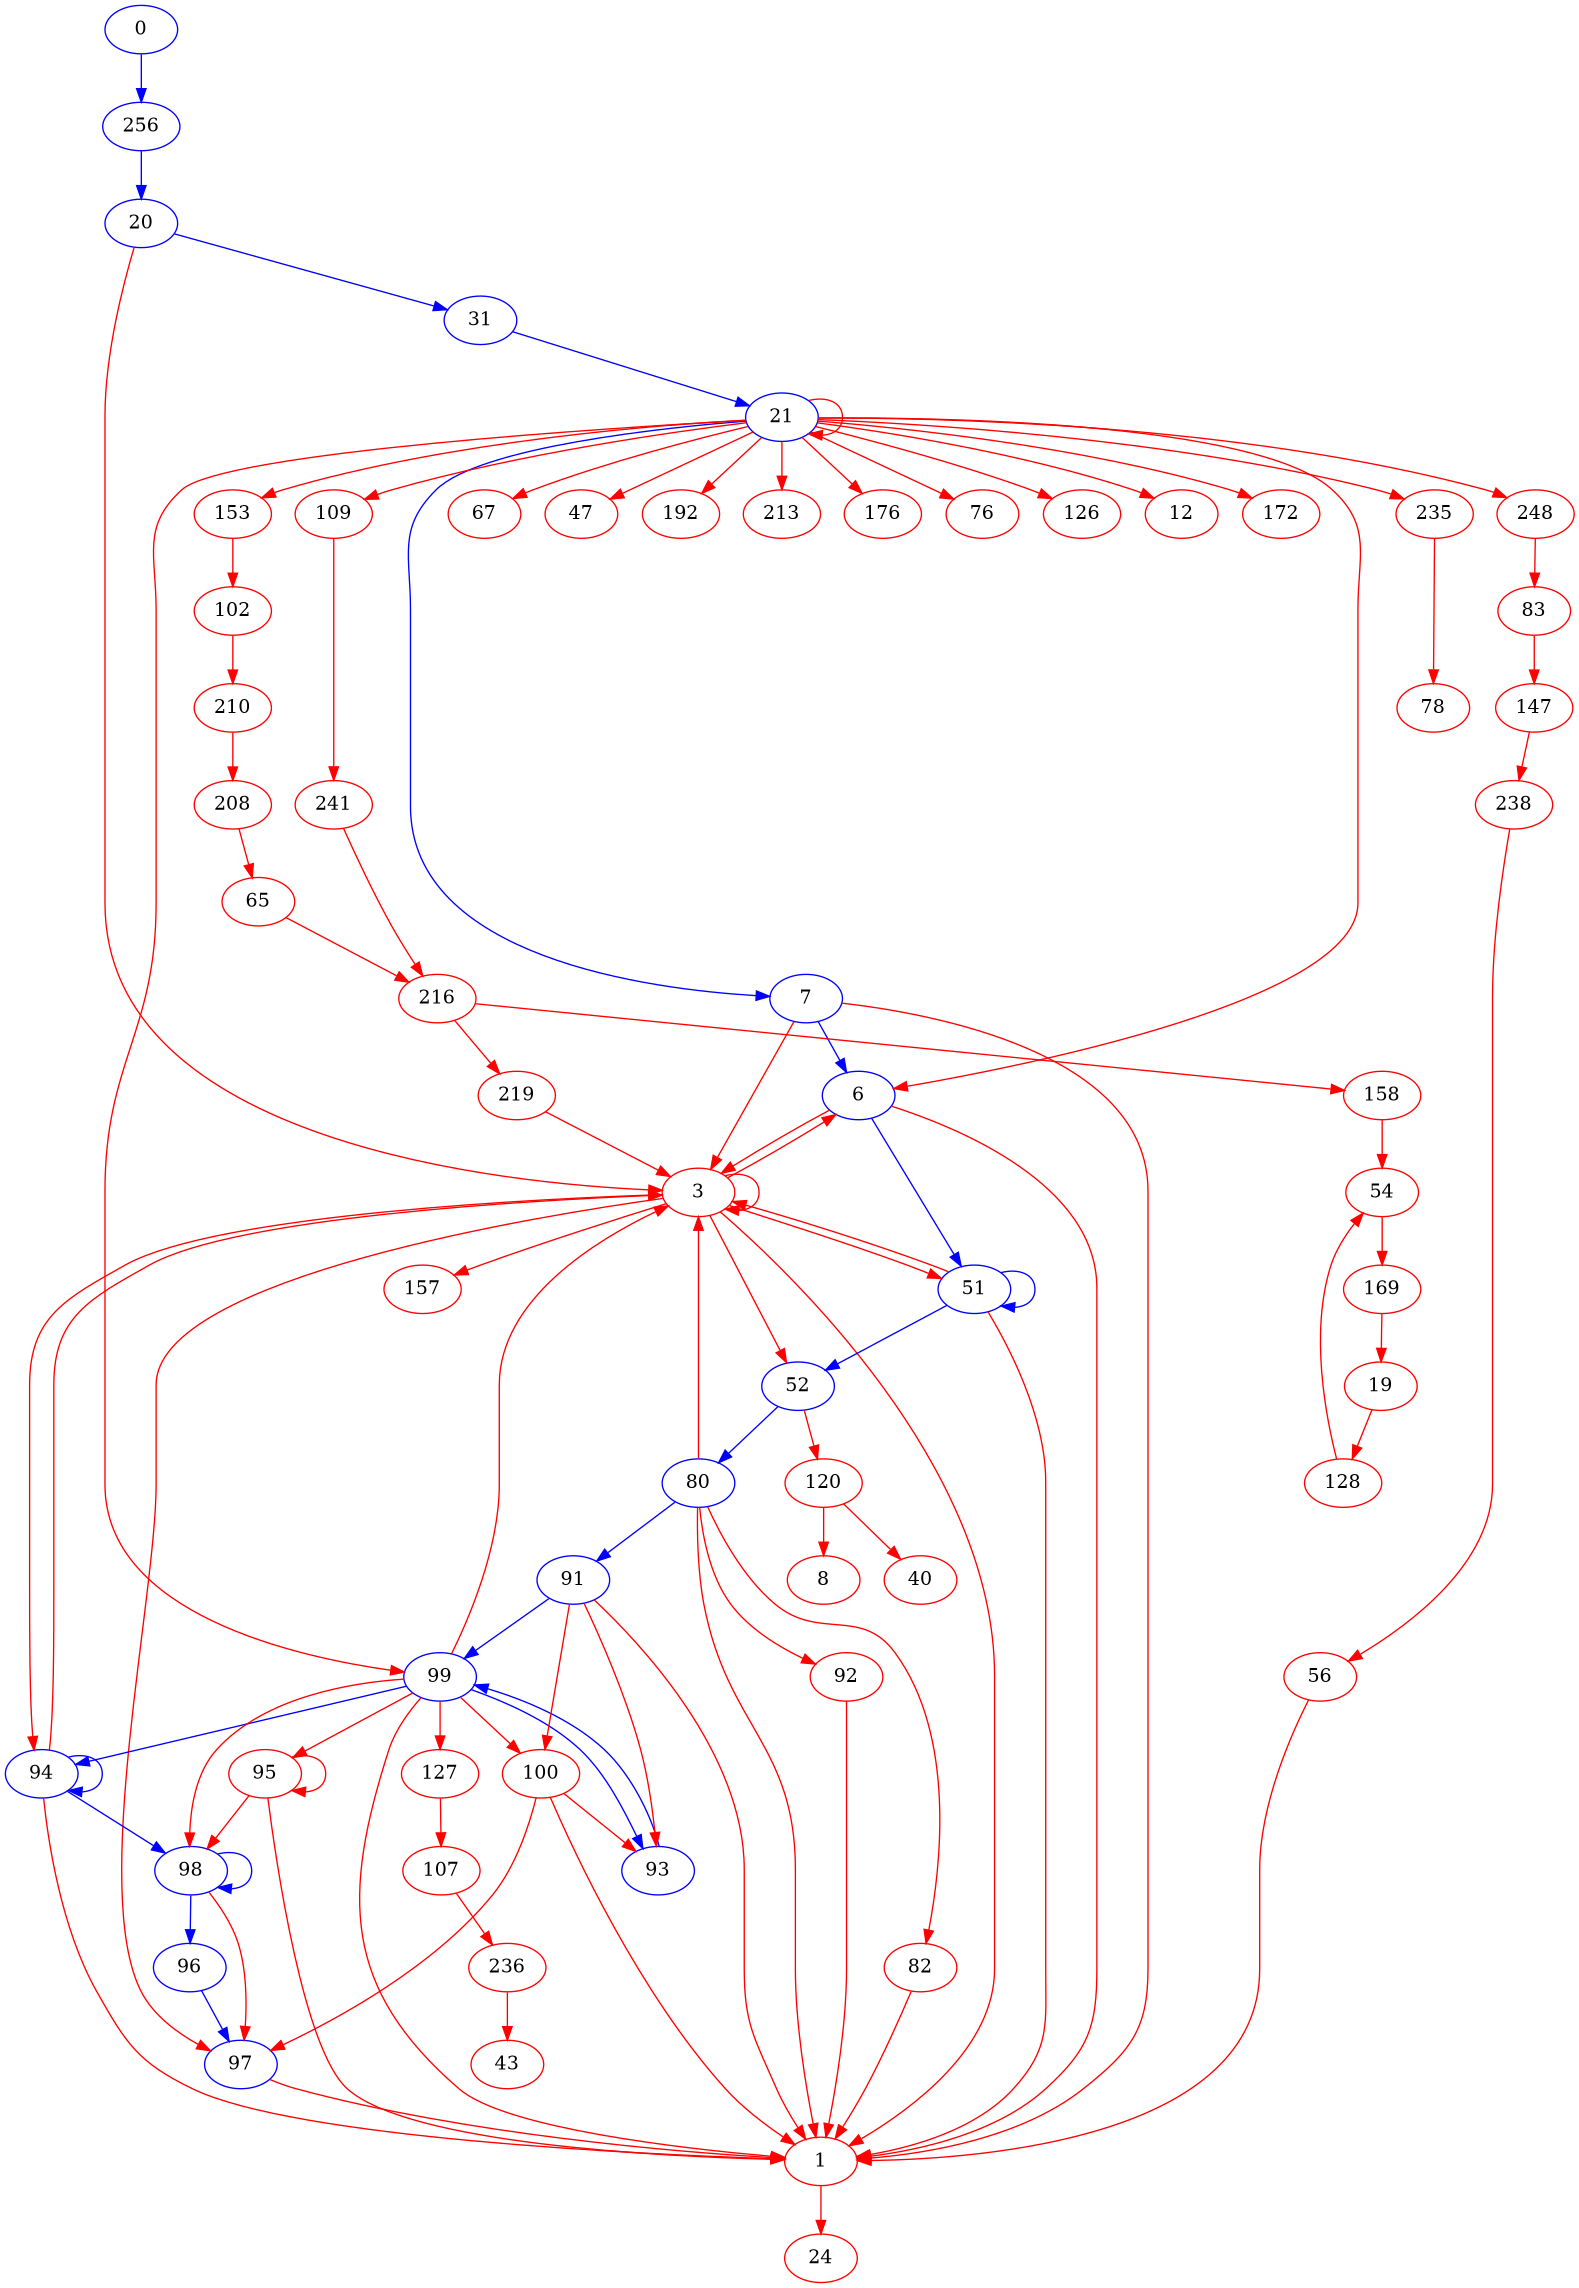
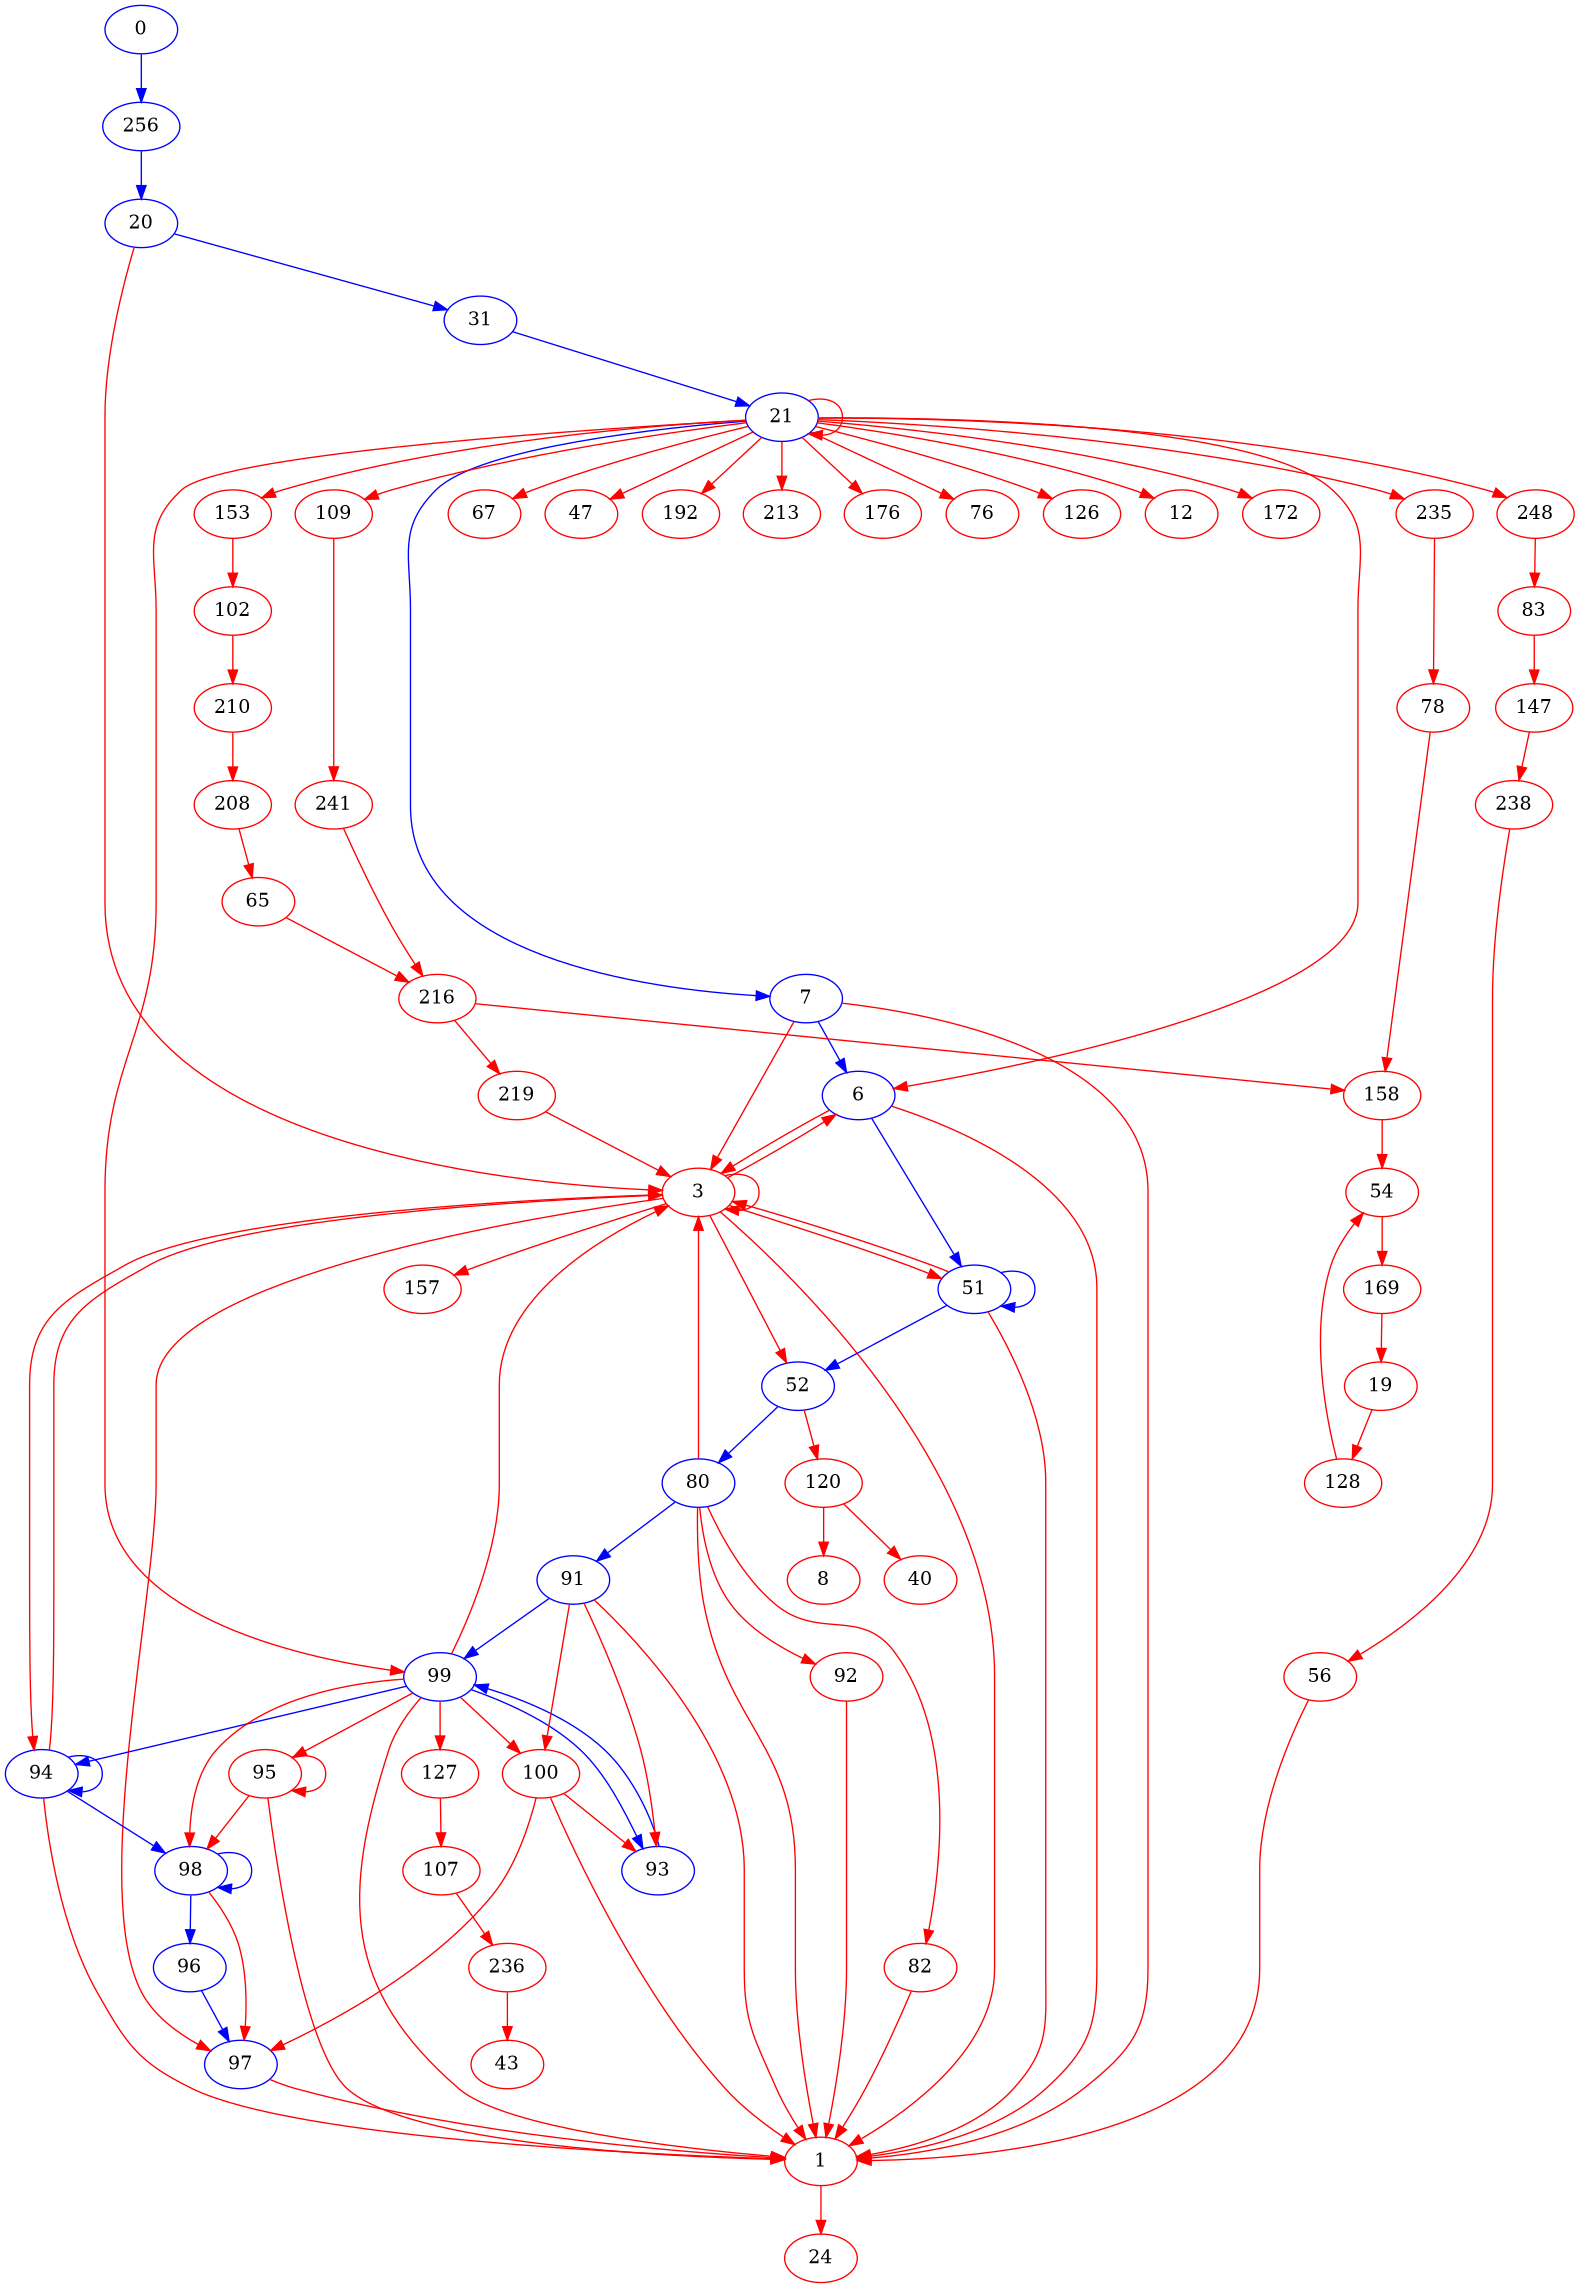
none -> (1409, 895)
